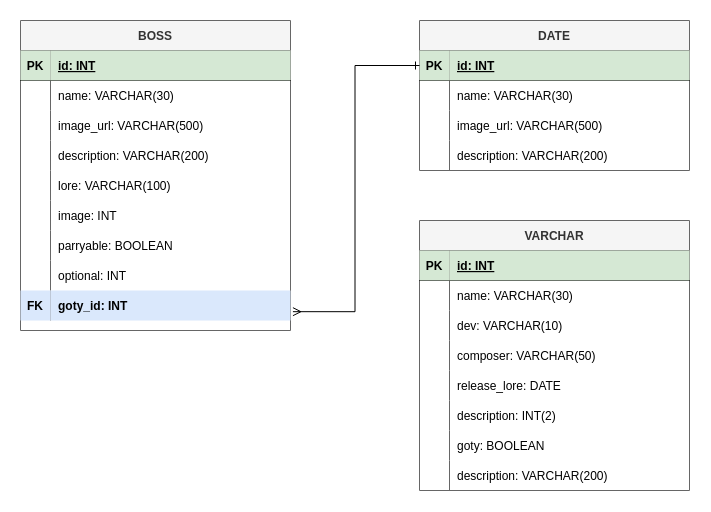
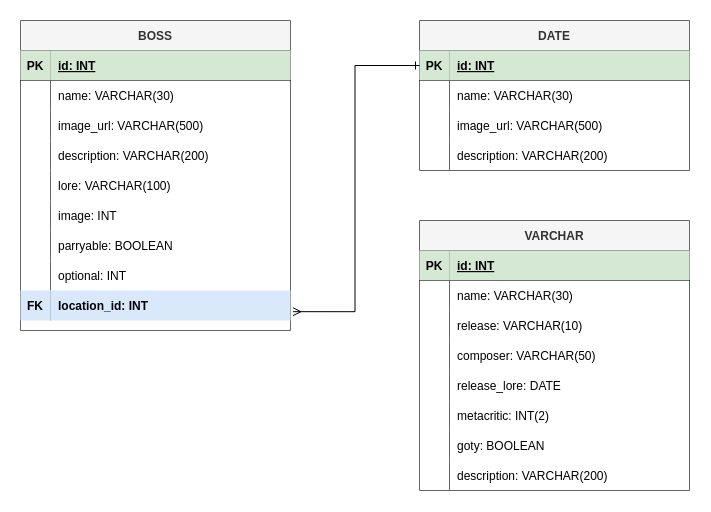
(94, 306) -> (104, 306)
(508, 326) -> (520, 326)
(515, 416) -> (511, 416)
